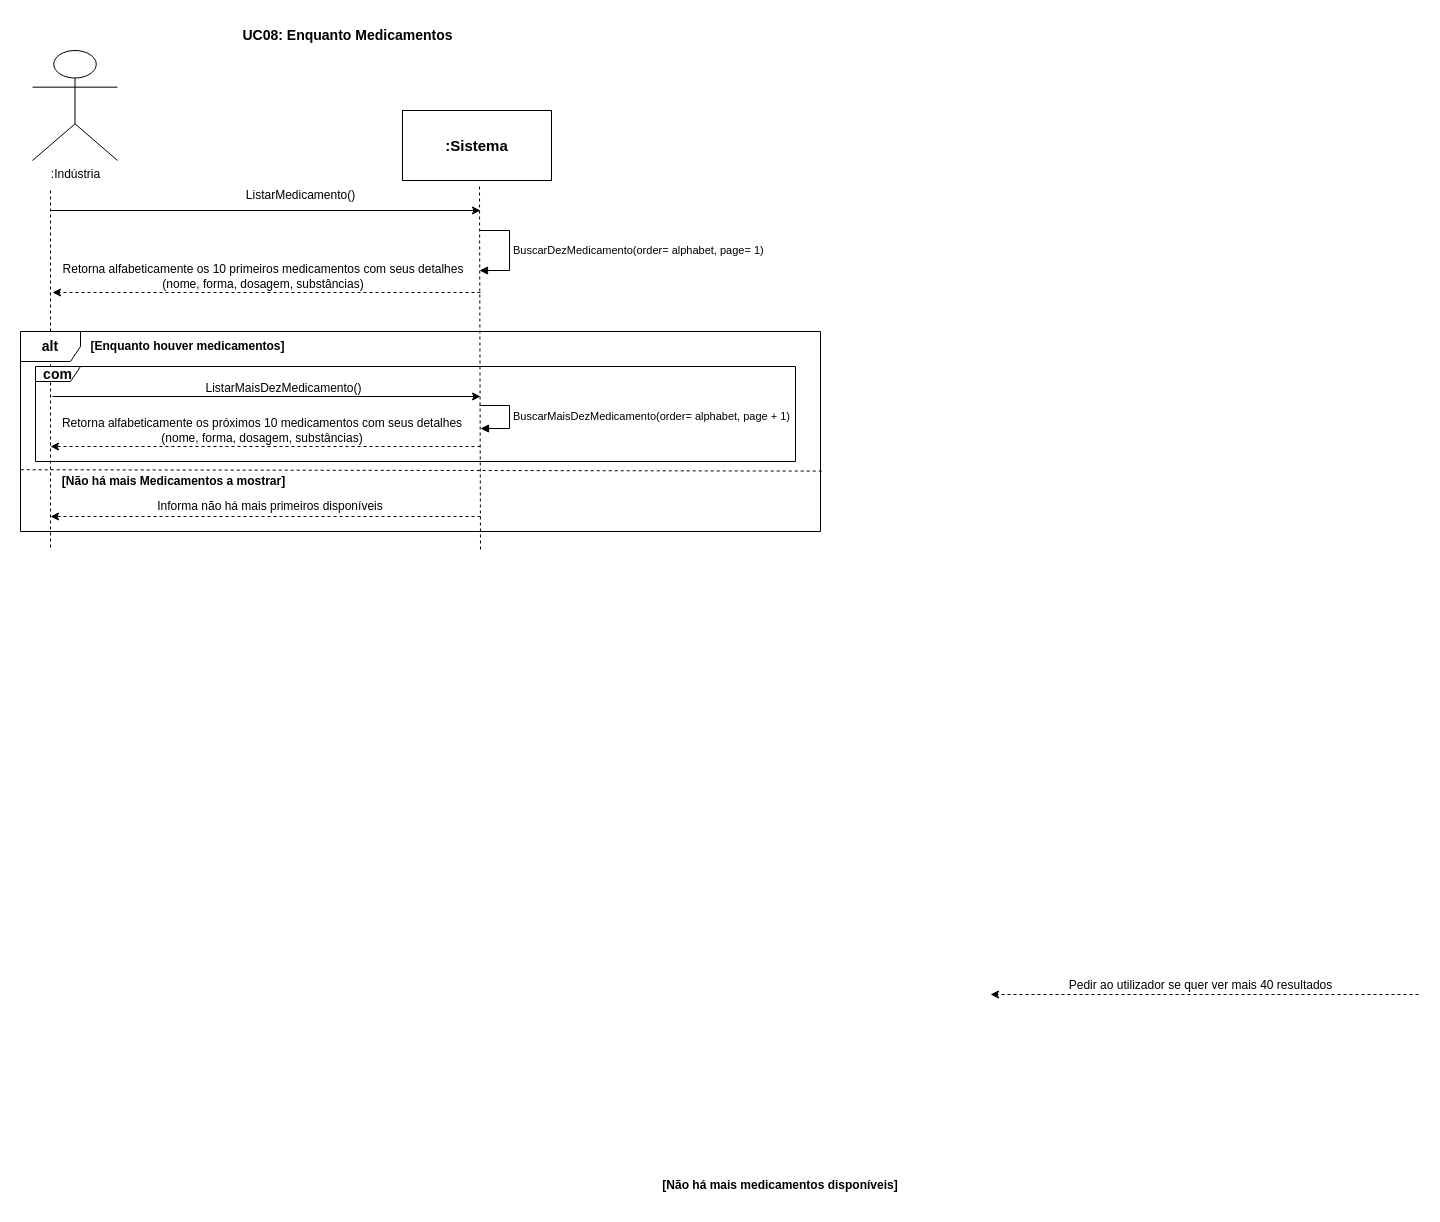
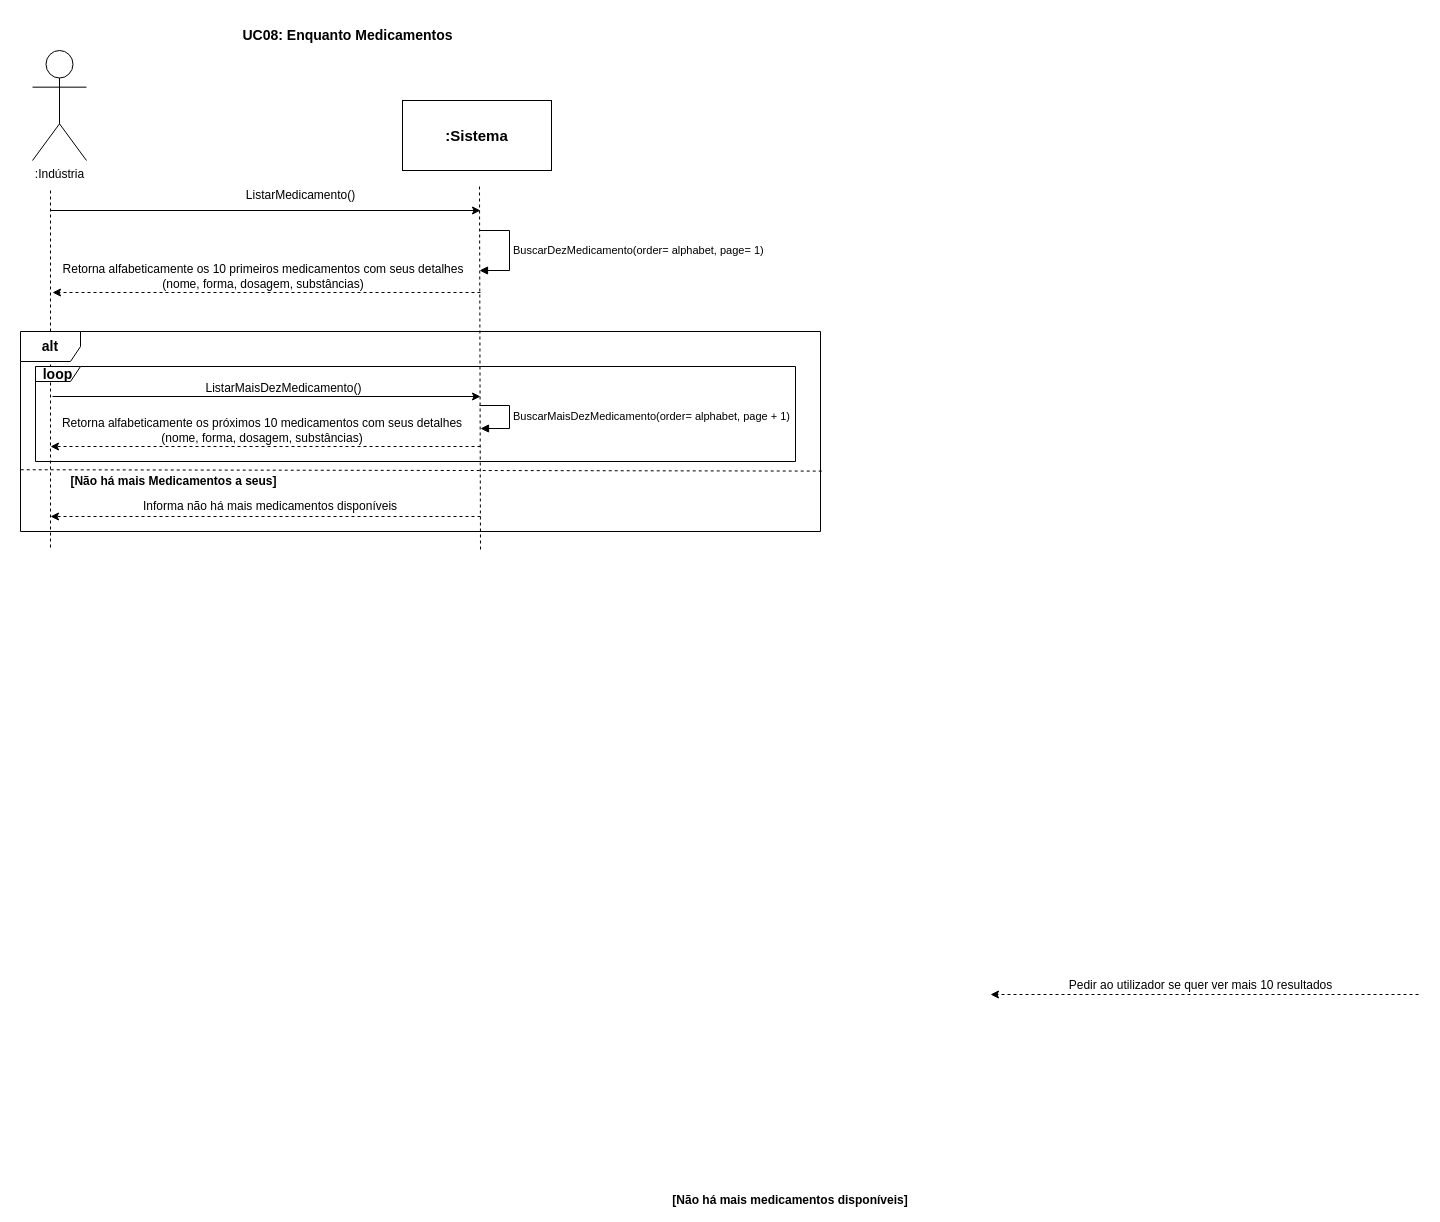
(75, 106) -> (60, 106)
(477, 146) -> (477, 136)
(188, 347) -> none
(58, 375) -> (58, 375)
(174, 482) -> (174, 482)
(271, 507) -> (271, 507)
(1201, 986) -> (1201, 986)
(781, 1186) -> (791, 1201)
